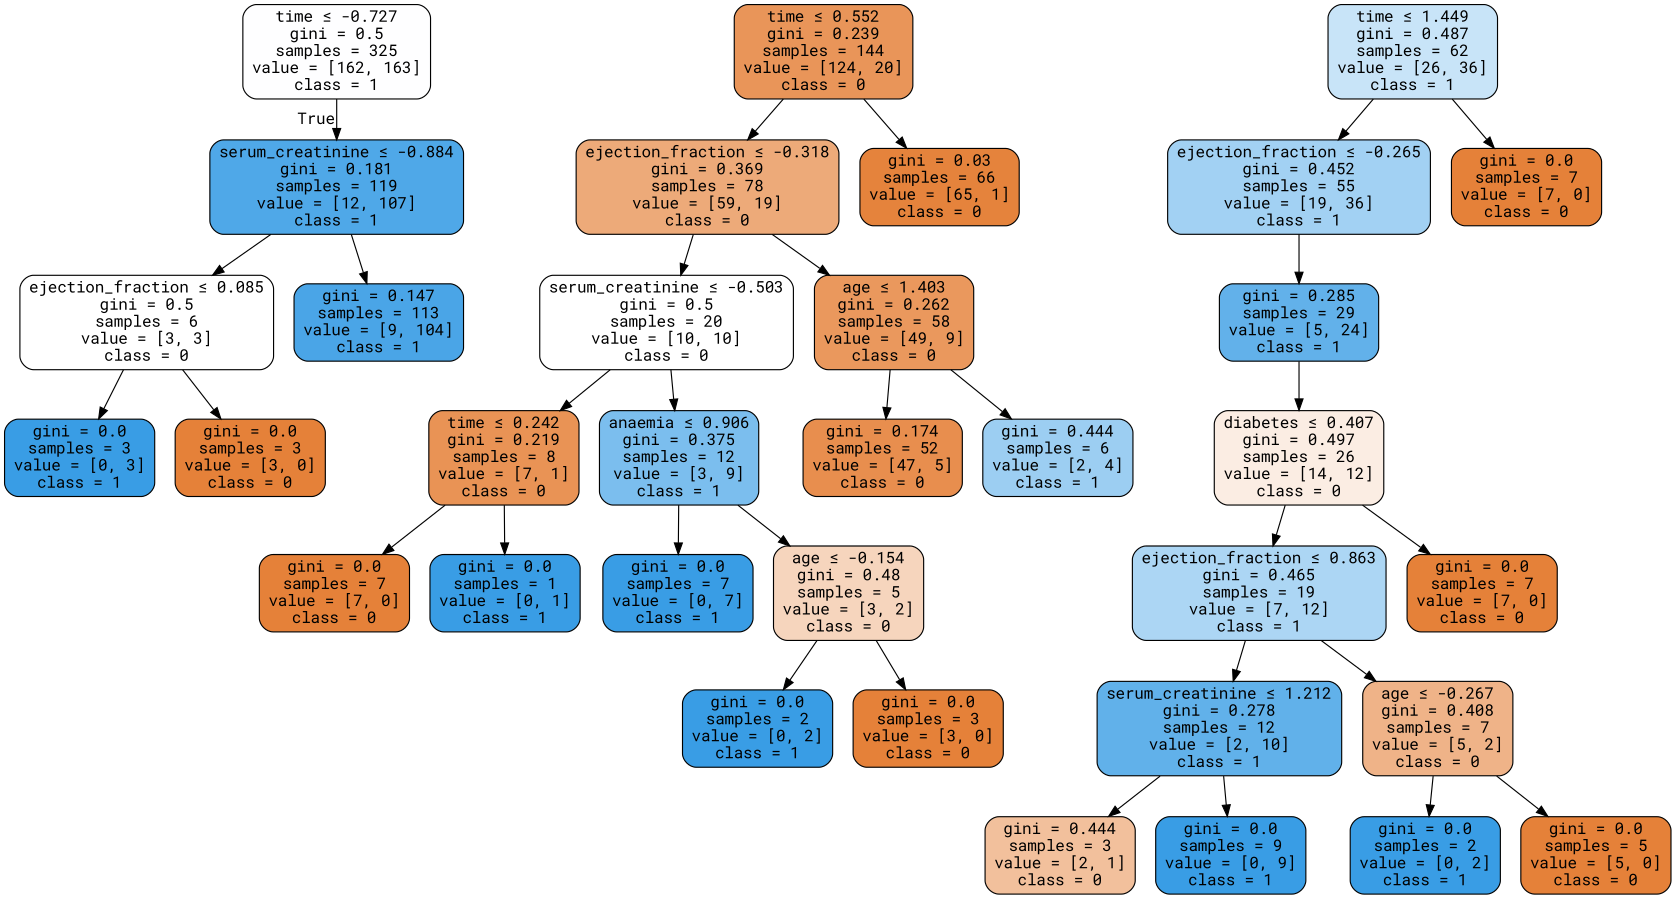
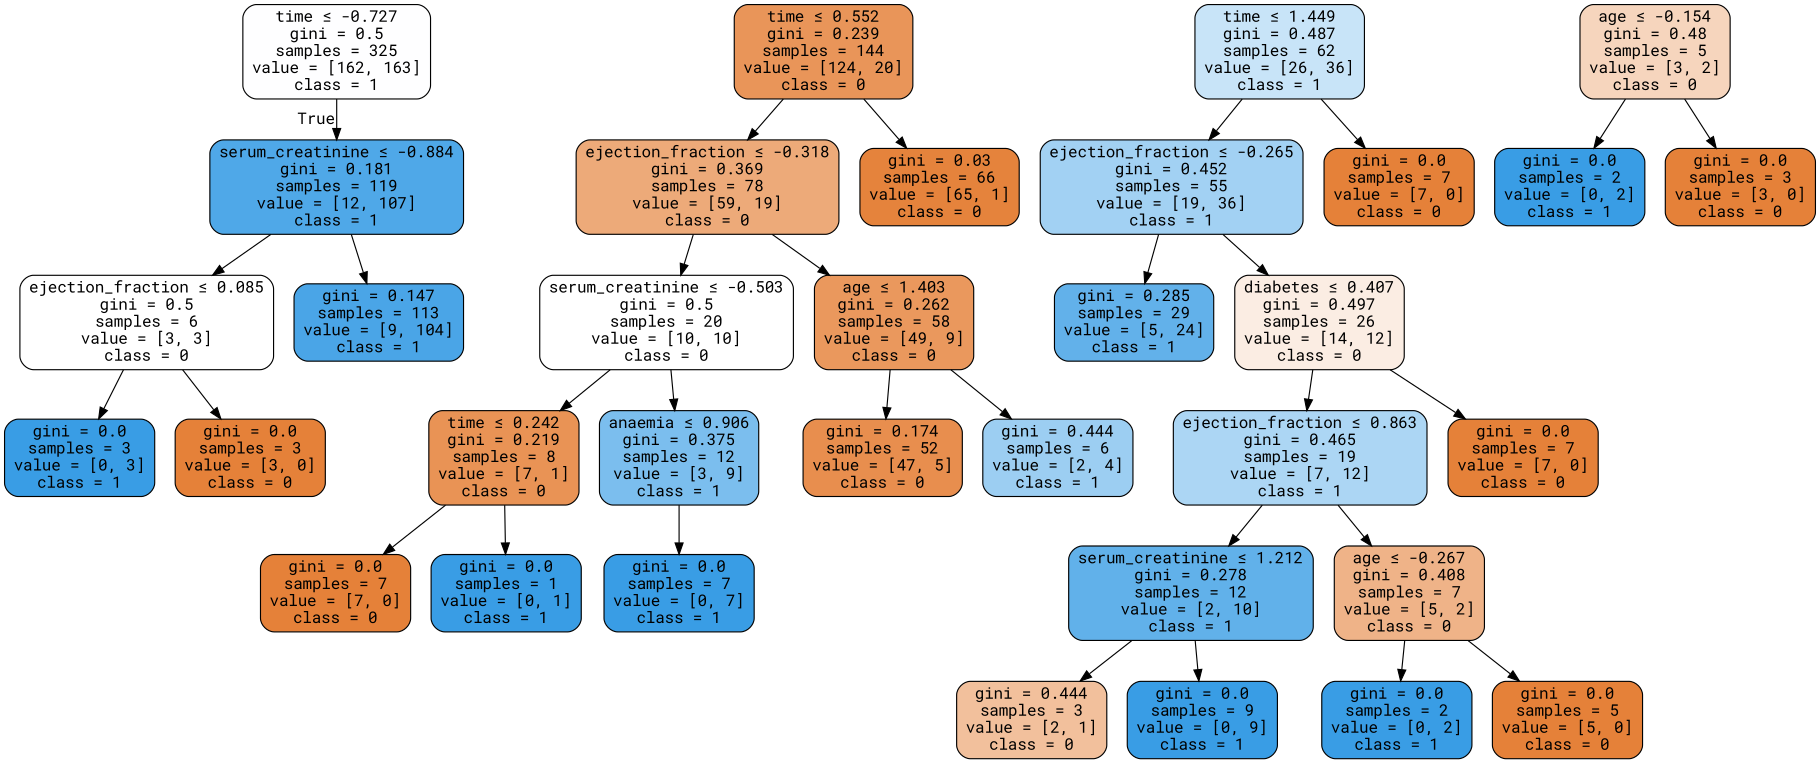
(1299, 380) -> (1241, 251)
(759, 522) -> none
